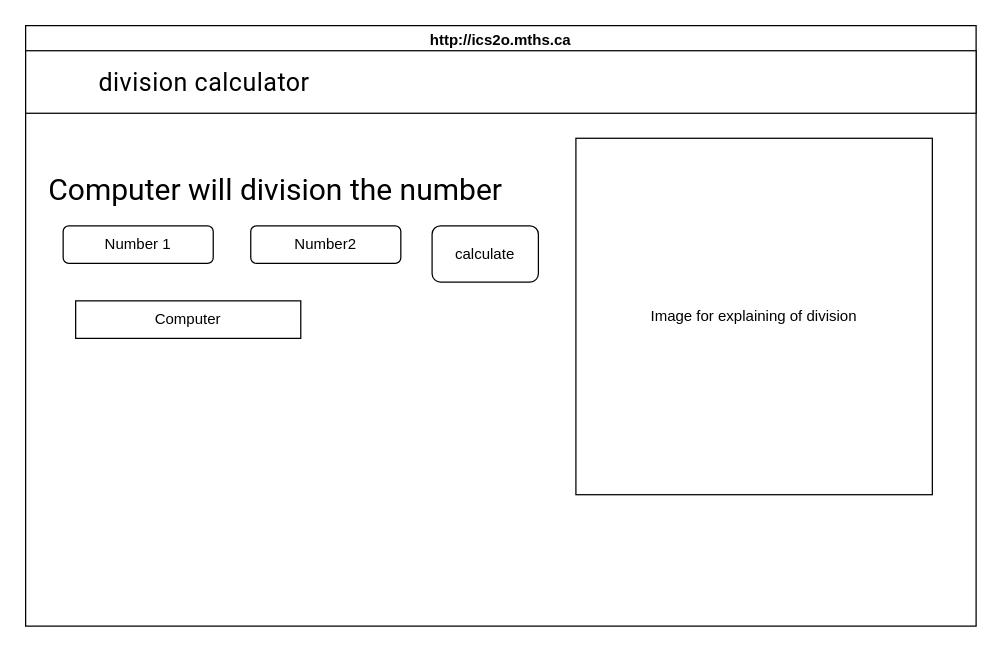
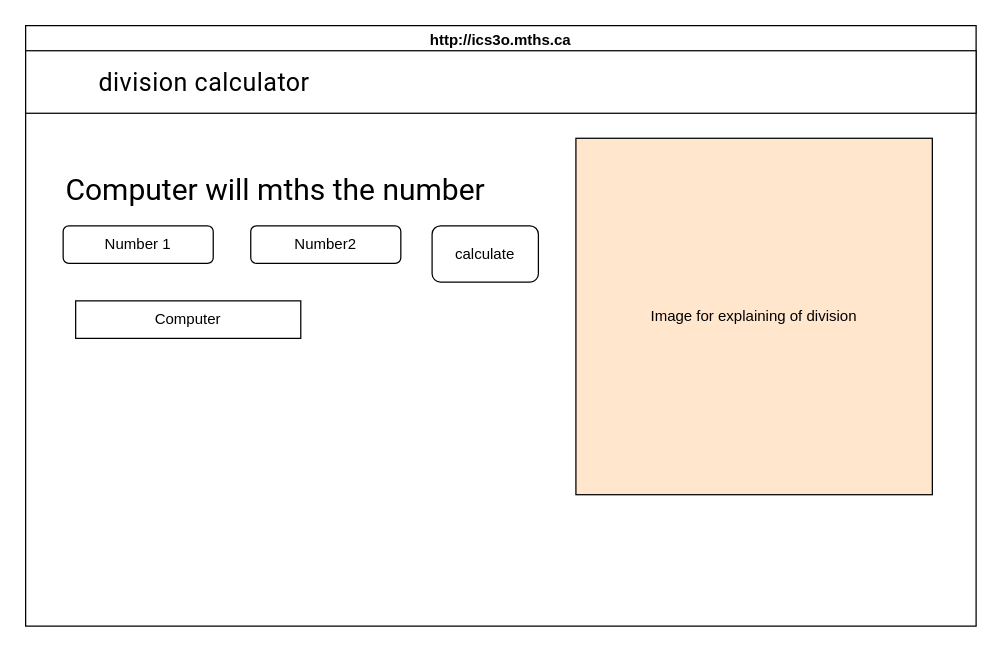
(501, 41) -> (501, 41)
(276, 194) -> (276, 194)
(754, 316) -> (754, 316)
